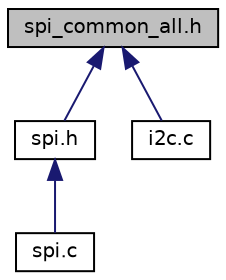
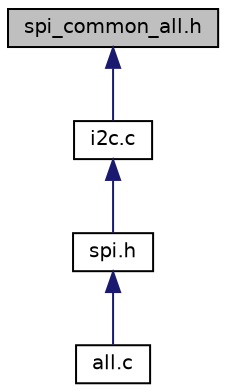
(79, 93) -> (113, 207)
(55, 252) -> (113, 364)
